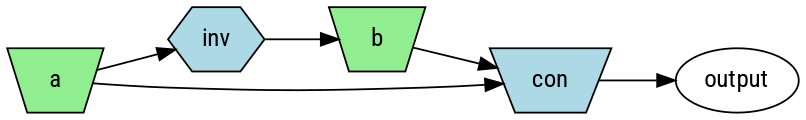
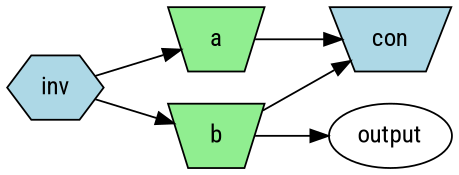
(127, 62) -> (129, 65)
(628, 80) -> (283, 136)
